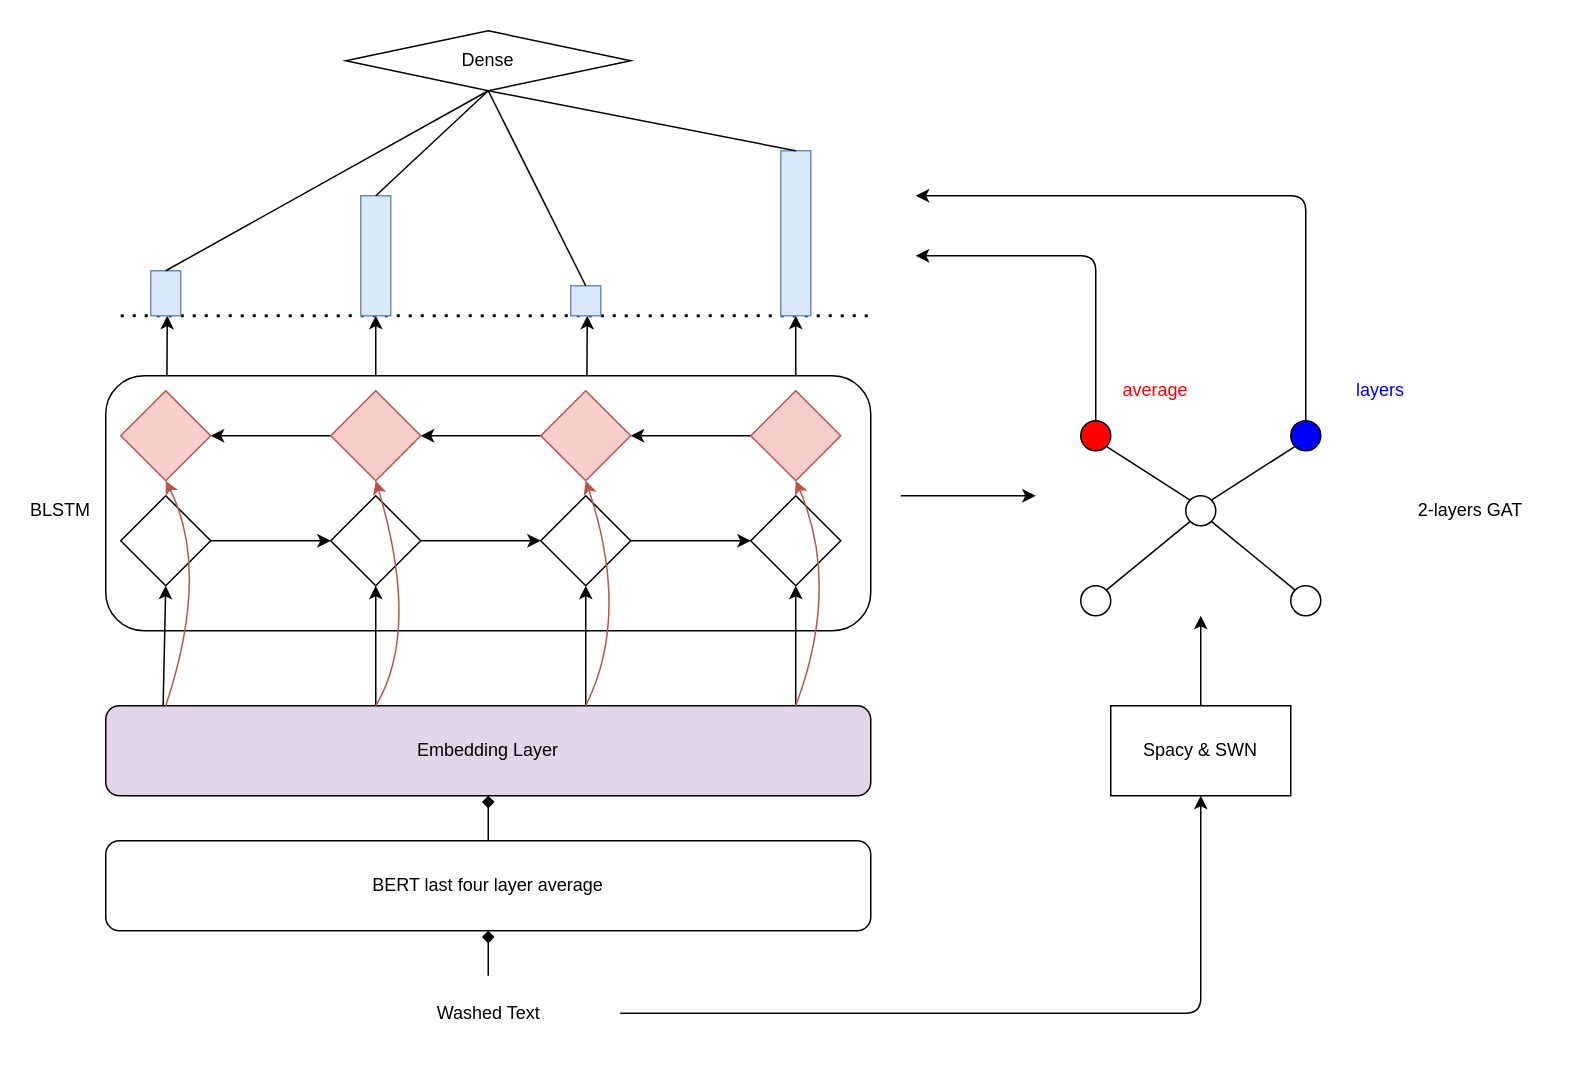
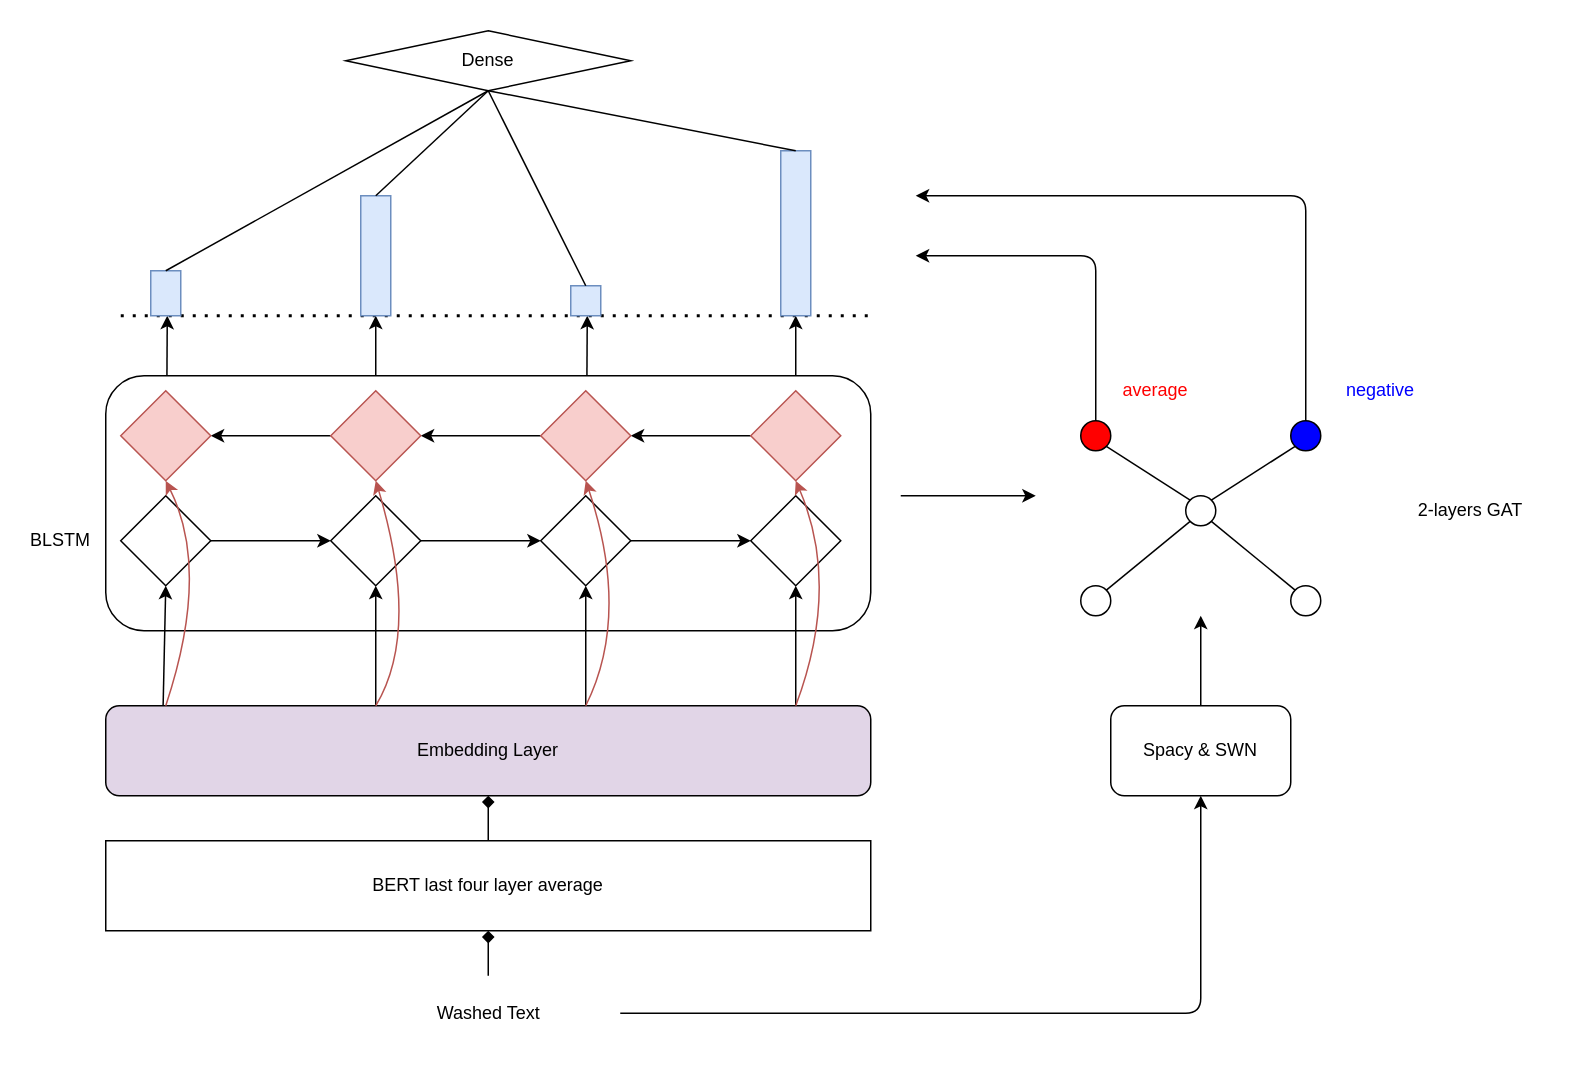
(1381, 391) -> (1381, 391)
(61, 511) -> (61, 541)
(1201, 751) -> (1201, 751)
(488, 886) -> (488, 886)
